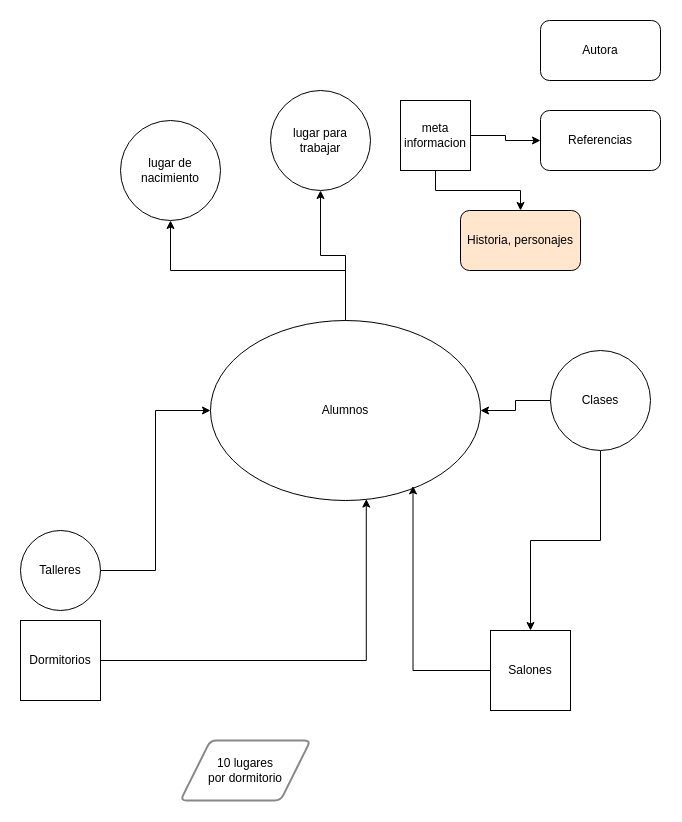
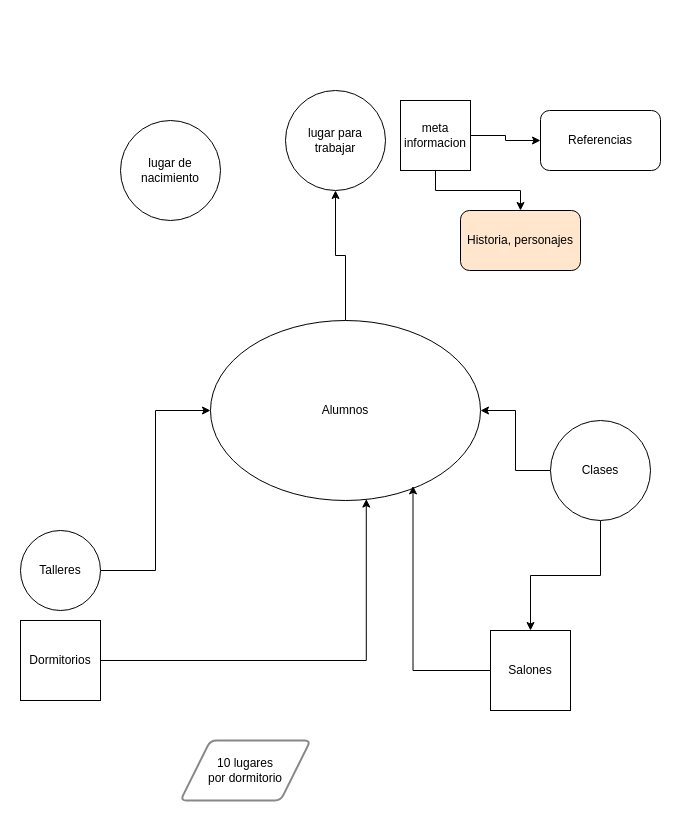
(601, 51) -> none
(321, 141) -> (336, 141)
(236, 271) -> none
(601, 401) -> (601, 471)
